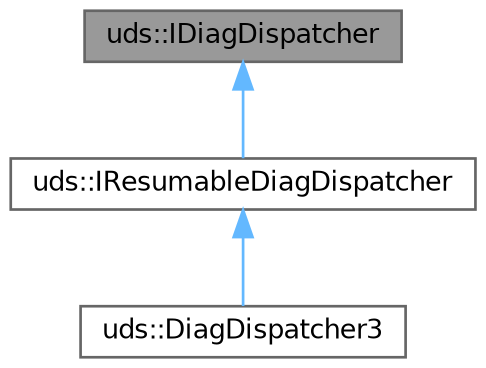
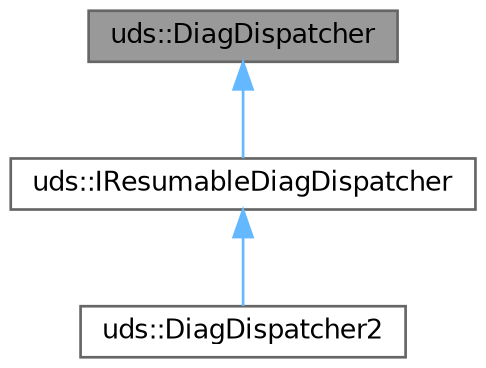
(243, 36) -> (243, 36)
(243, 332) -> (243, 332)
